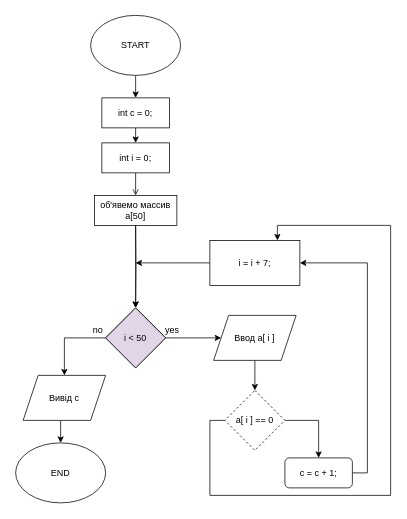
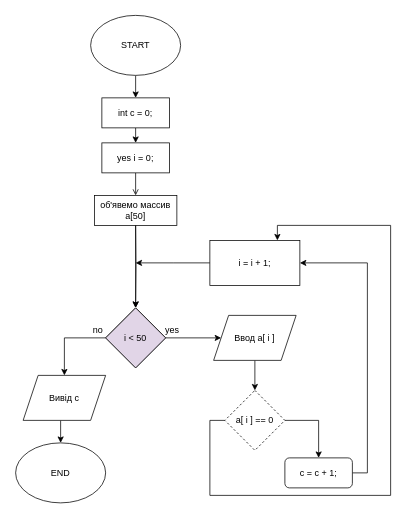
(135, 158) -> (135, 158)
(255, 263) -> (255, 263)
